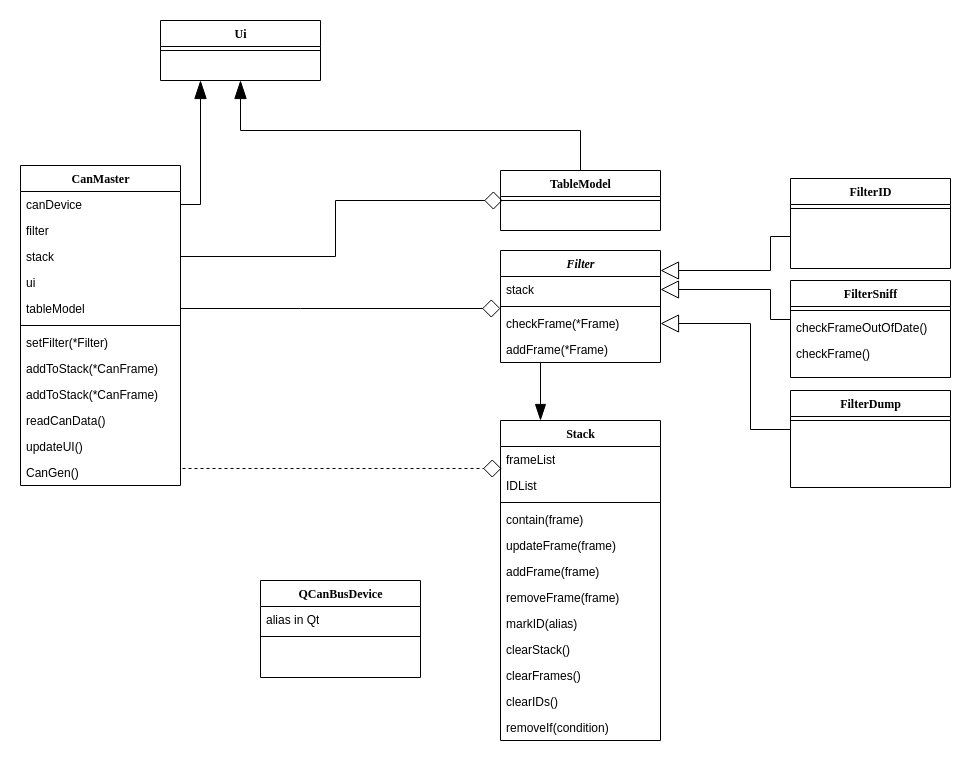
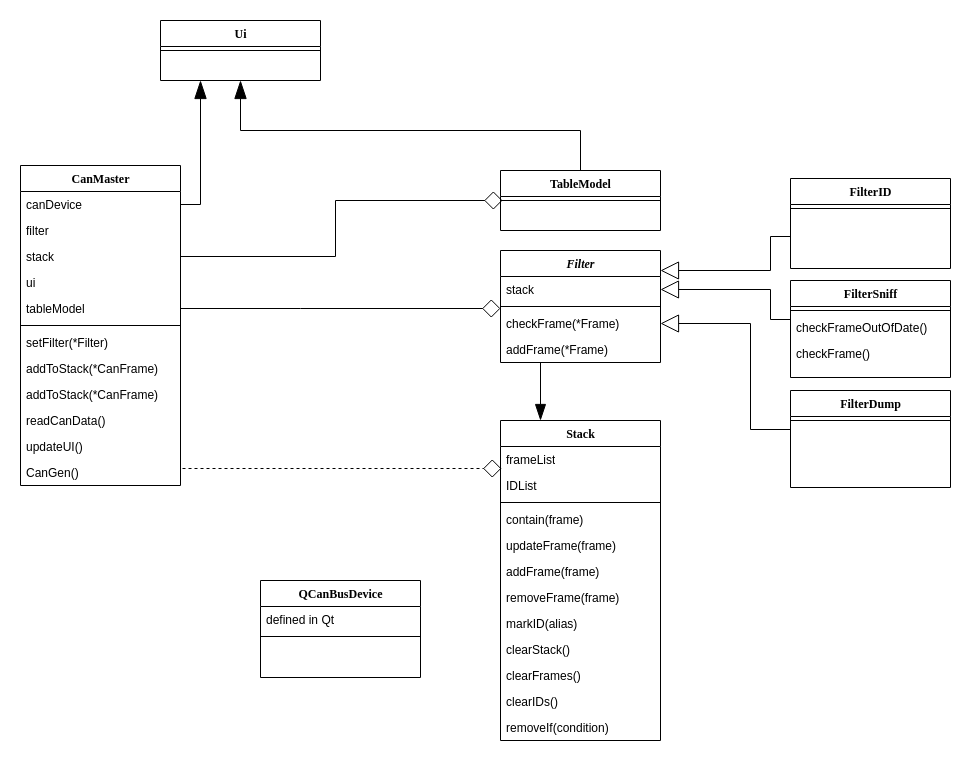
(296, 621) -> (304, 621)
